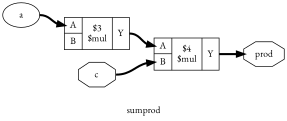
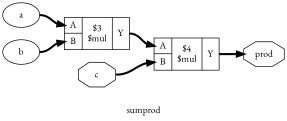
none -> (21, 52)
